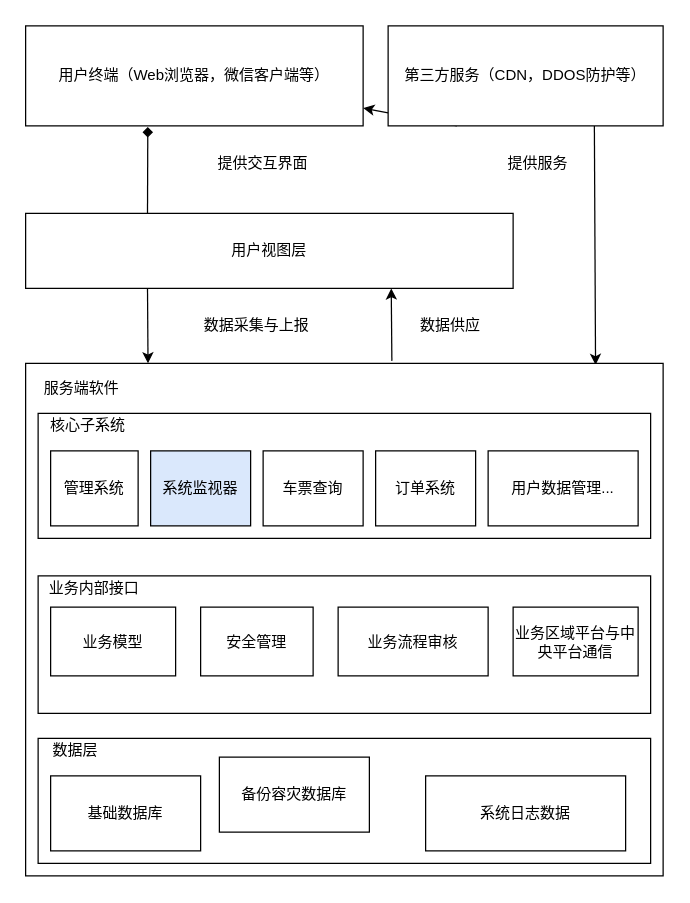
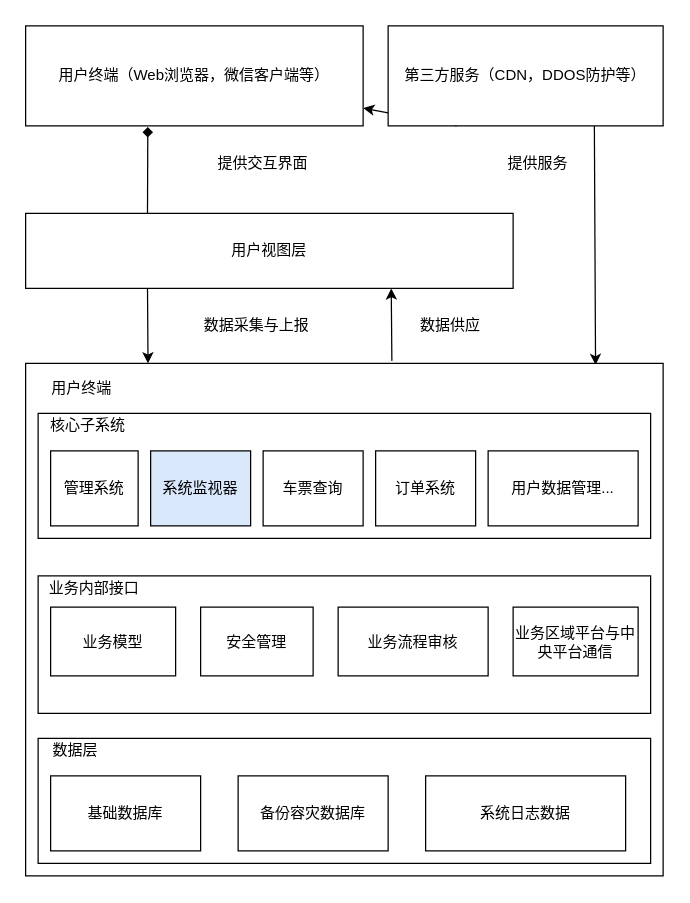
(82, 388) -> (82, 388)
(294, 794) -> (313, 813)
